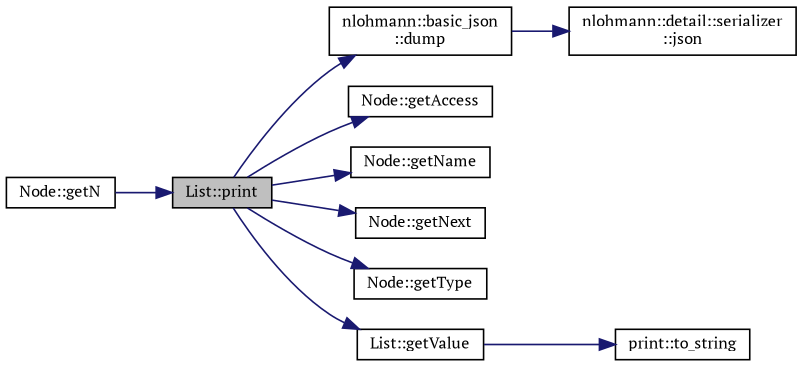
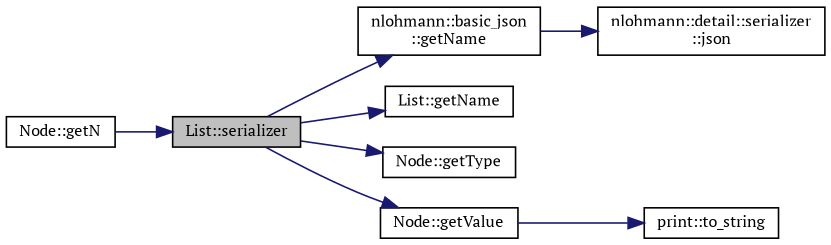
(420, 31) -> (449, 31)
(420, 102) -> none
(420, 162) -> (449, 102)
(222, 193) -> (237, 132)
(420, 223) -> none
(420, 345) -> (449, 223)
